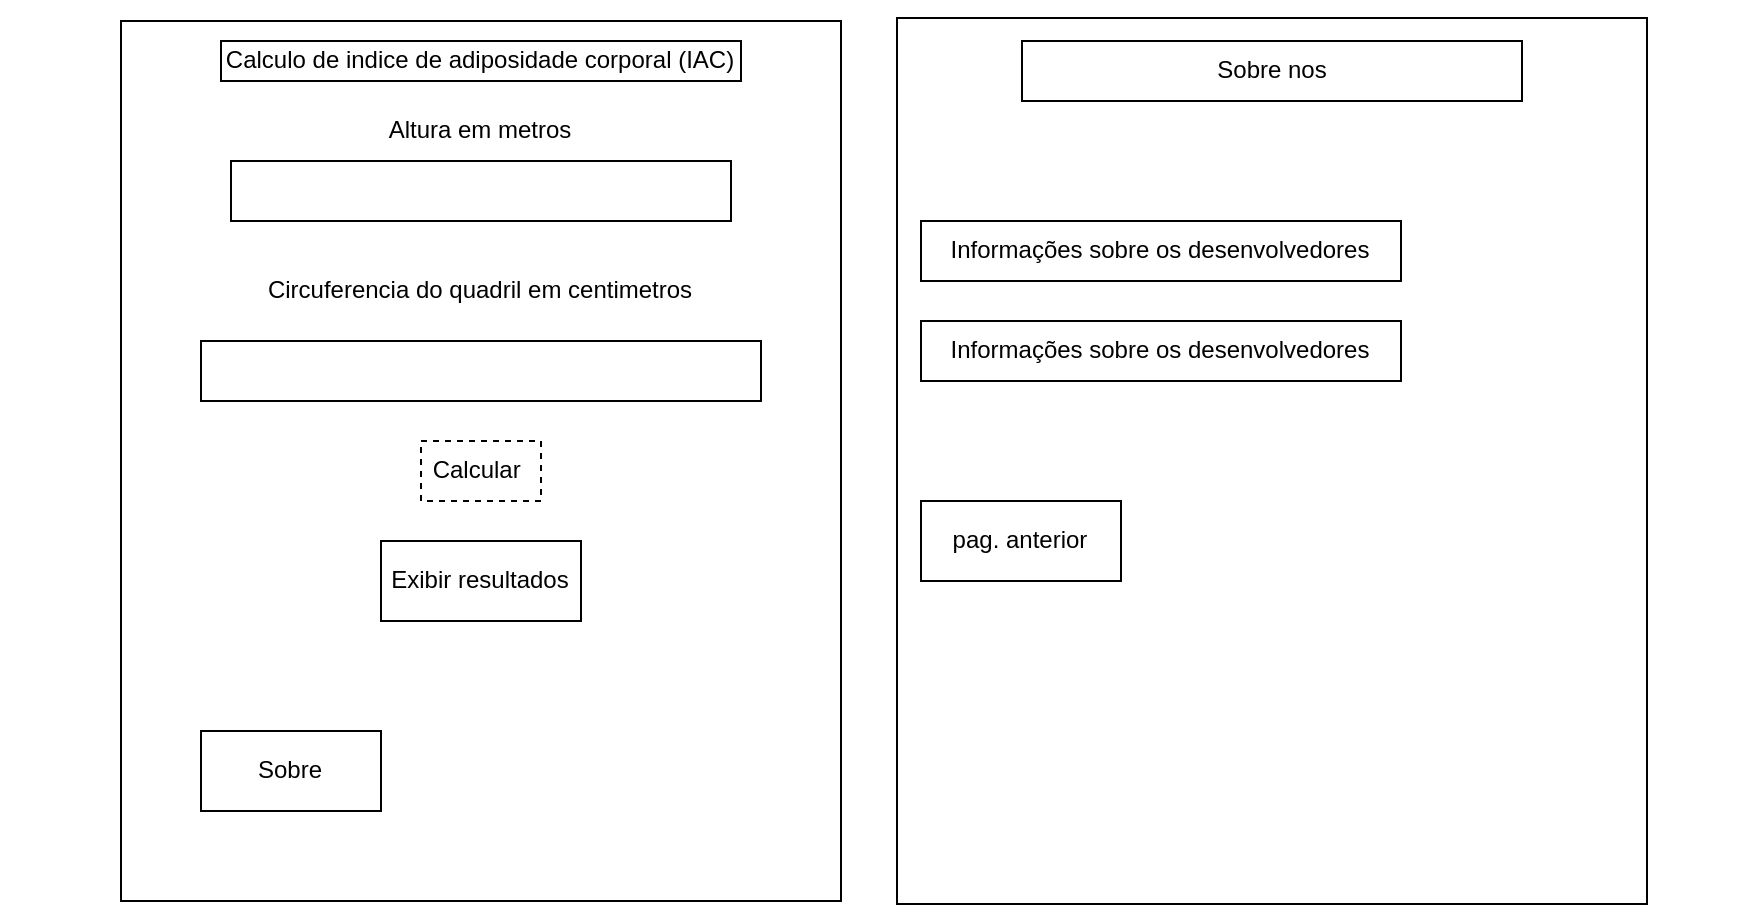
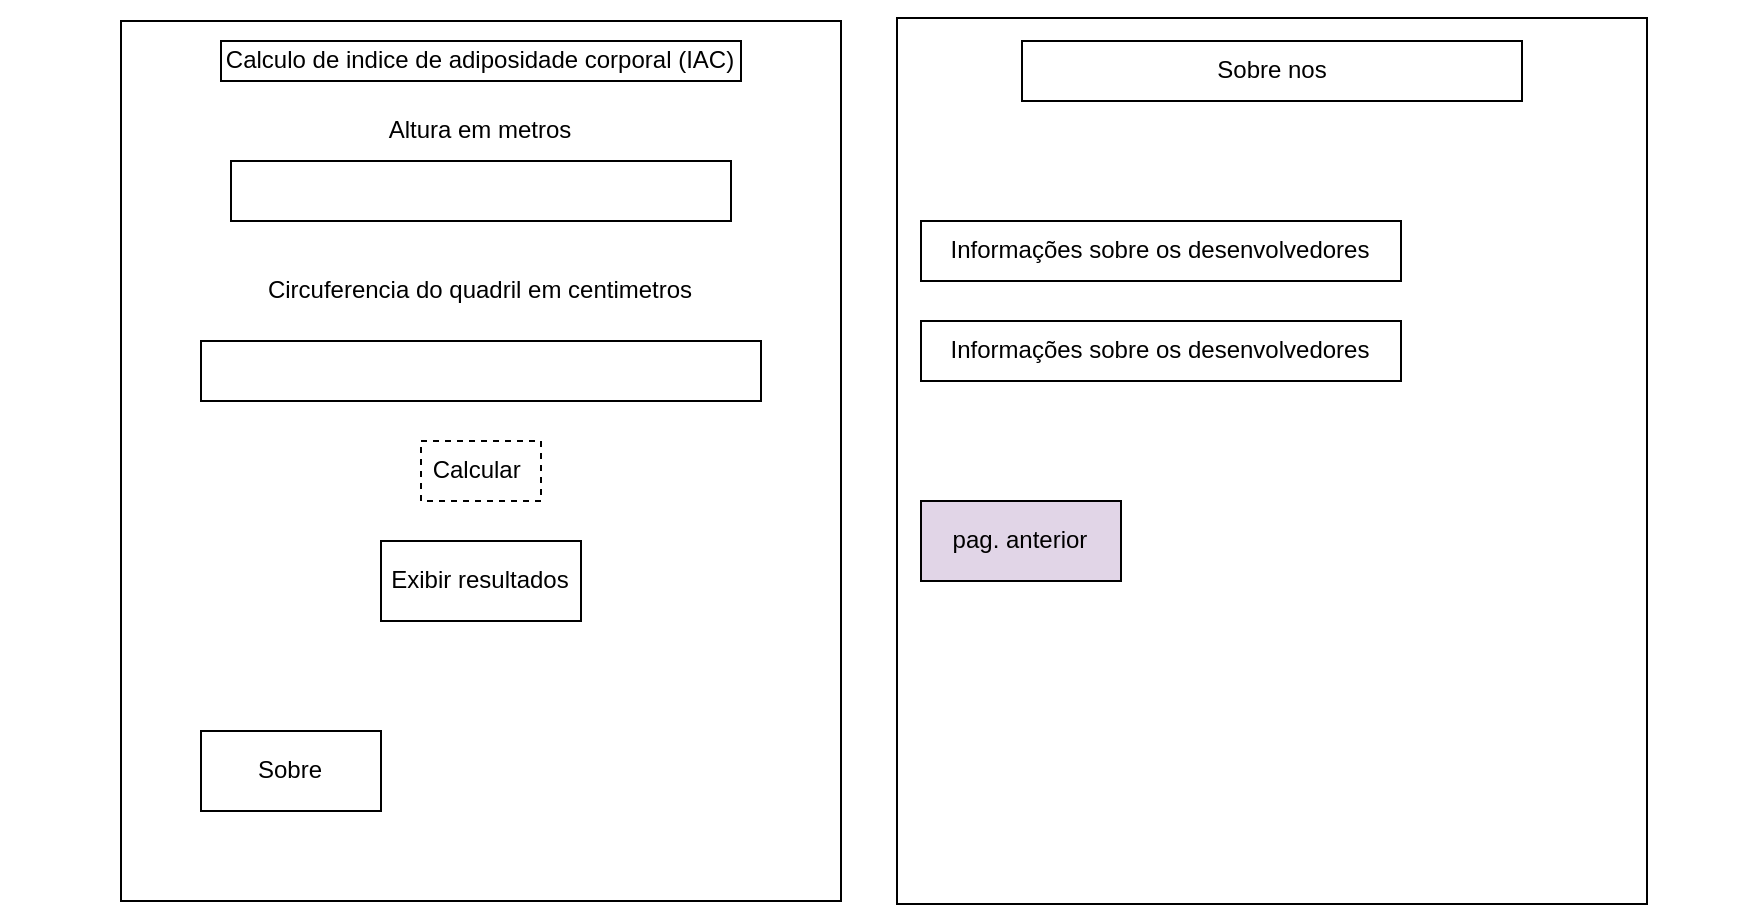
(1021, 541) -> (1021, 541)
